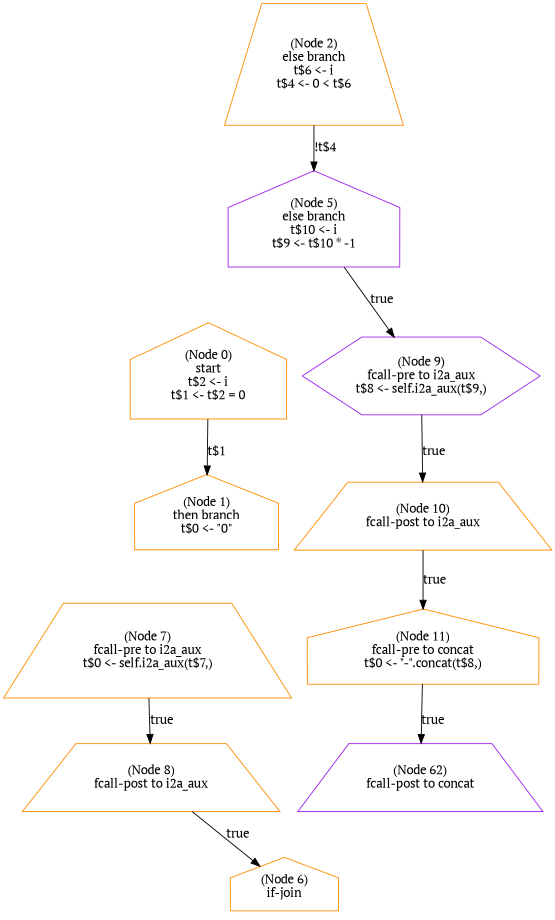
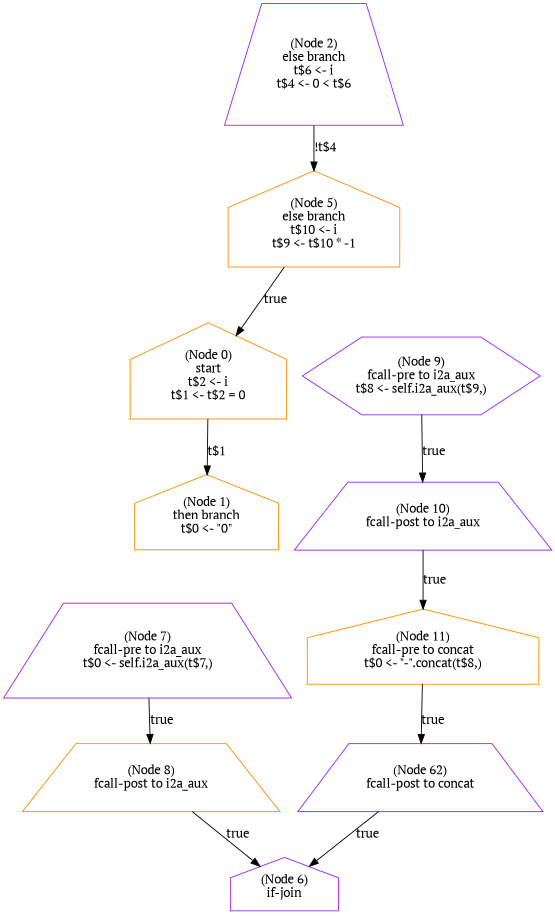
(314, 64) -> (314, 64)
(314, 224) -> (314, 224)
(367, 298) -> (263, 298)
(423, 516) -> (423, 516)
(148, 651) -> (148, 651)
none -> (347, 836)
(284, 887) -> (284, 887)
